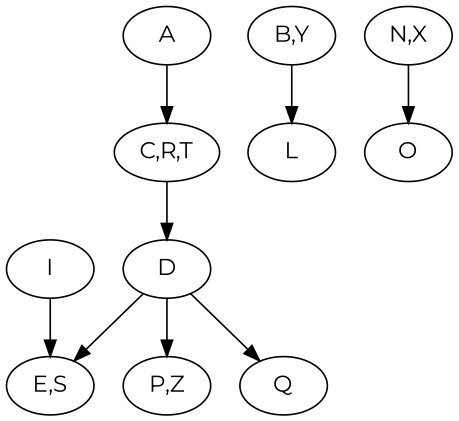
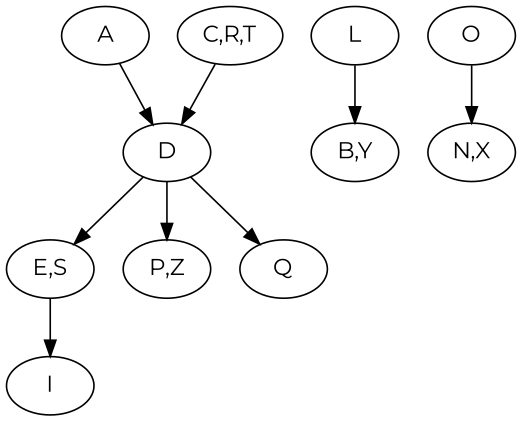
(167, 86) -> (132, 87)
(292, 86) -> (355, 86)
(408, 86) -> (472, 86)
(50, 319) -> (50, 319)
